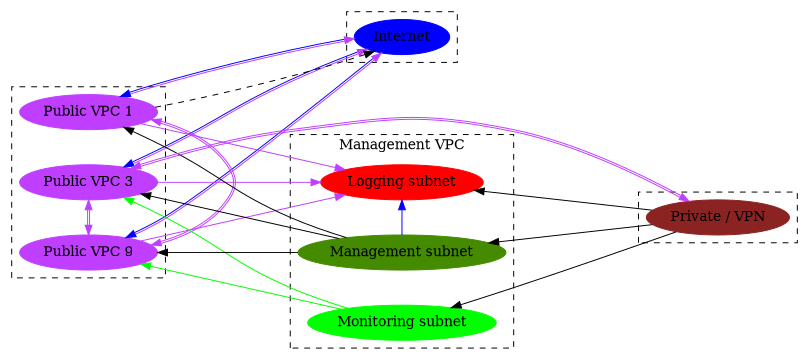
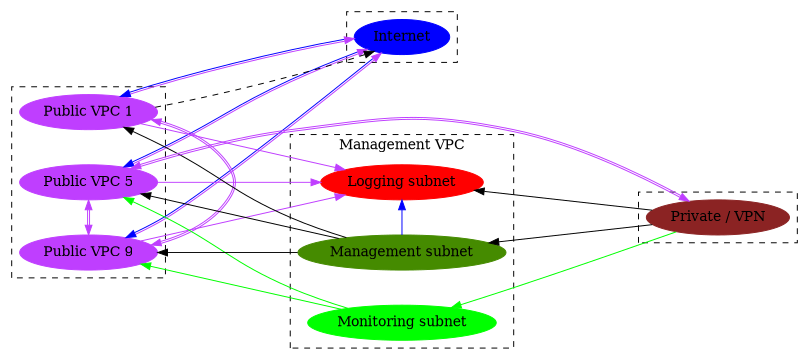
(89, 182) -> (89, 182)
(569, 269) -> (569, 269)
